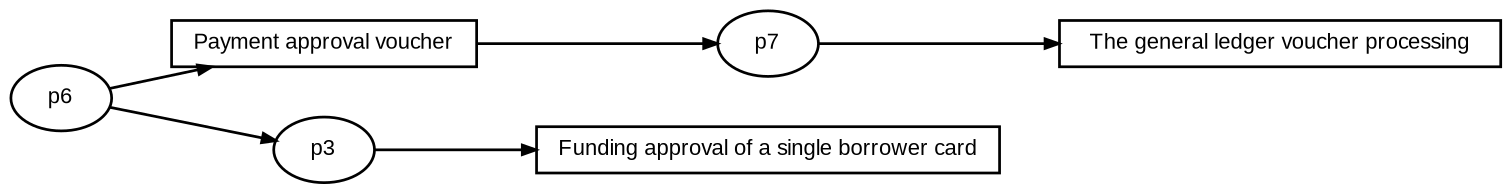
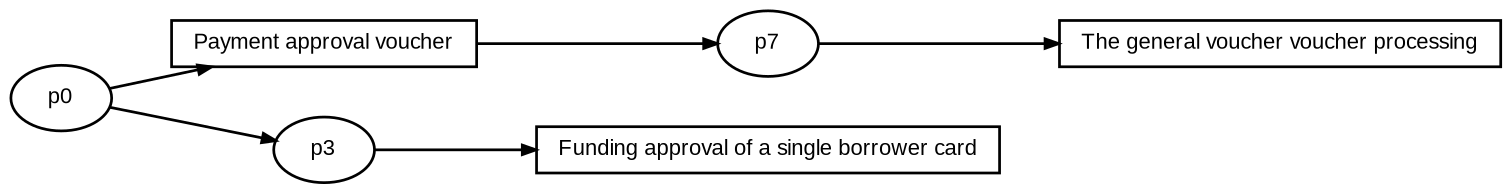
(1280, 44) -> (1280, 44)
(61, 98) -> (61, 98)
